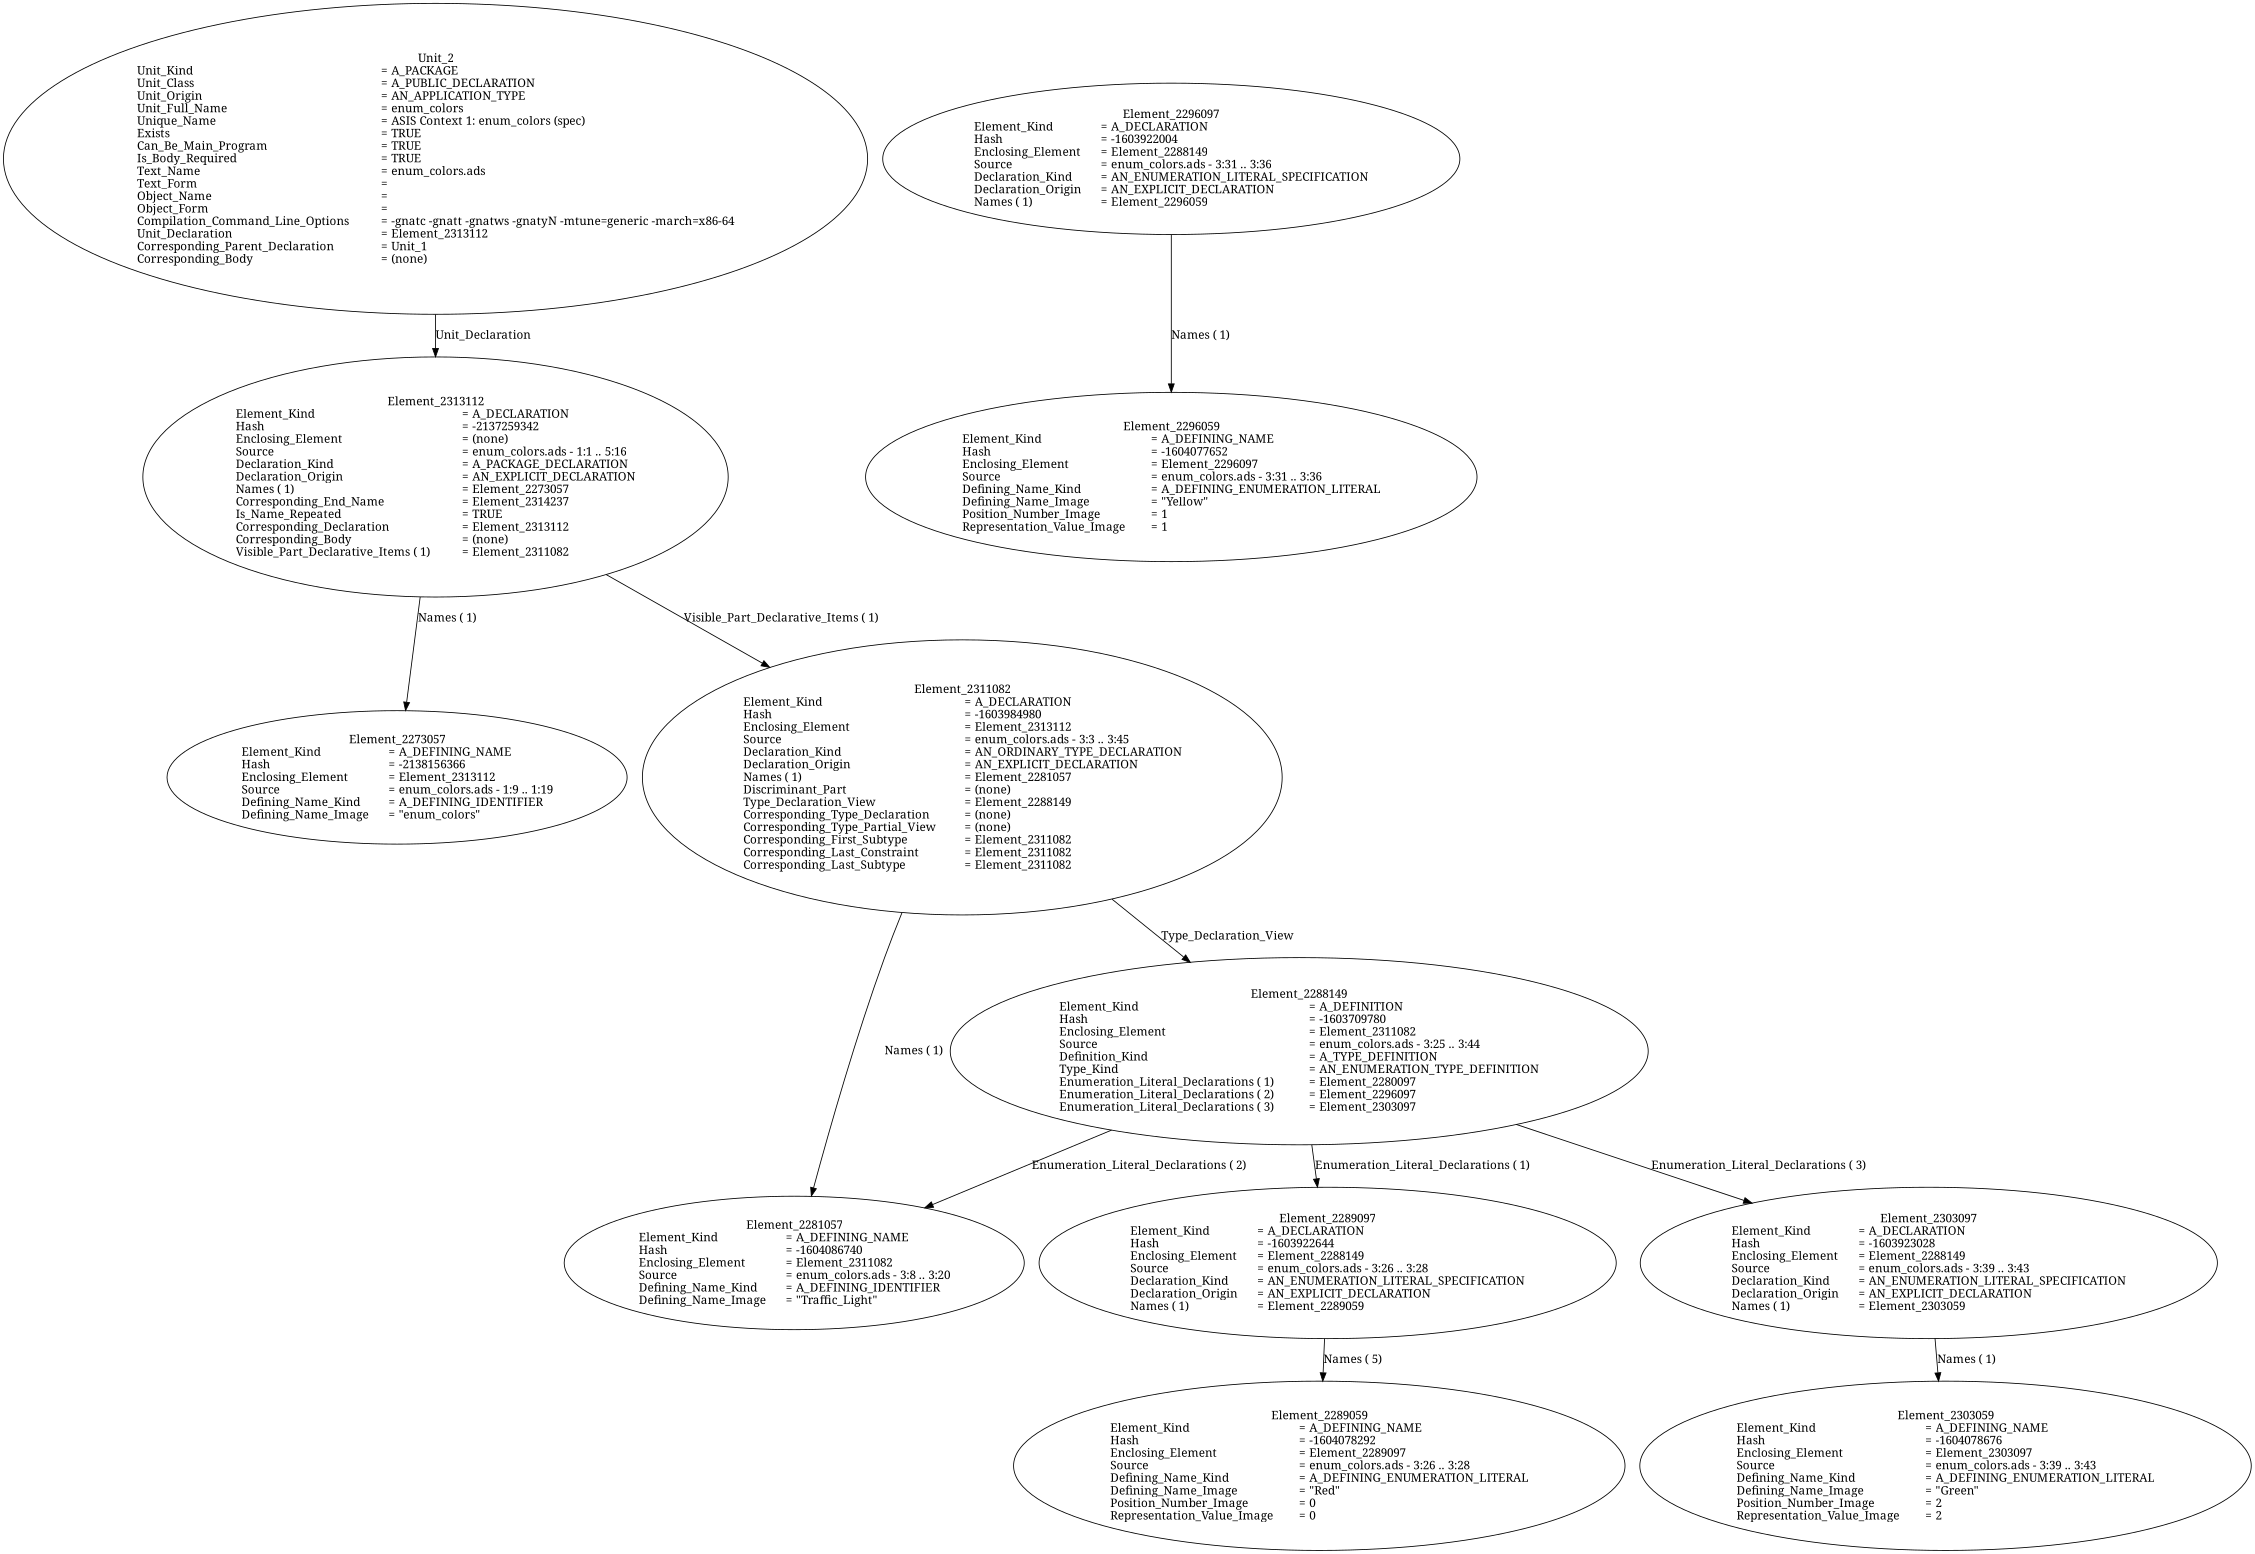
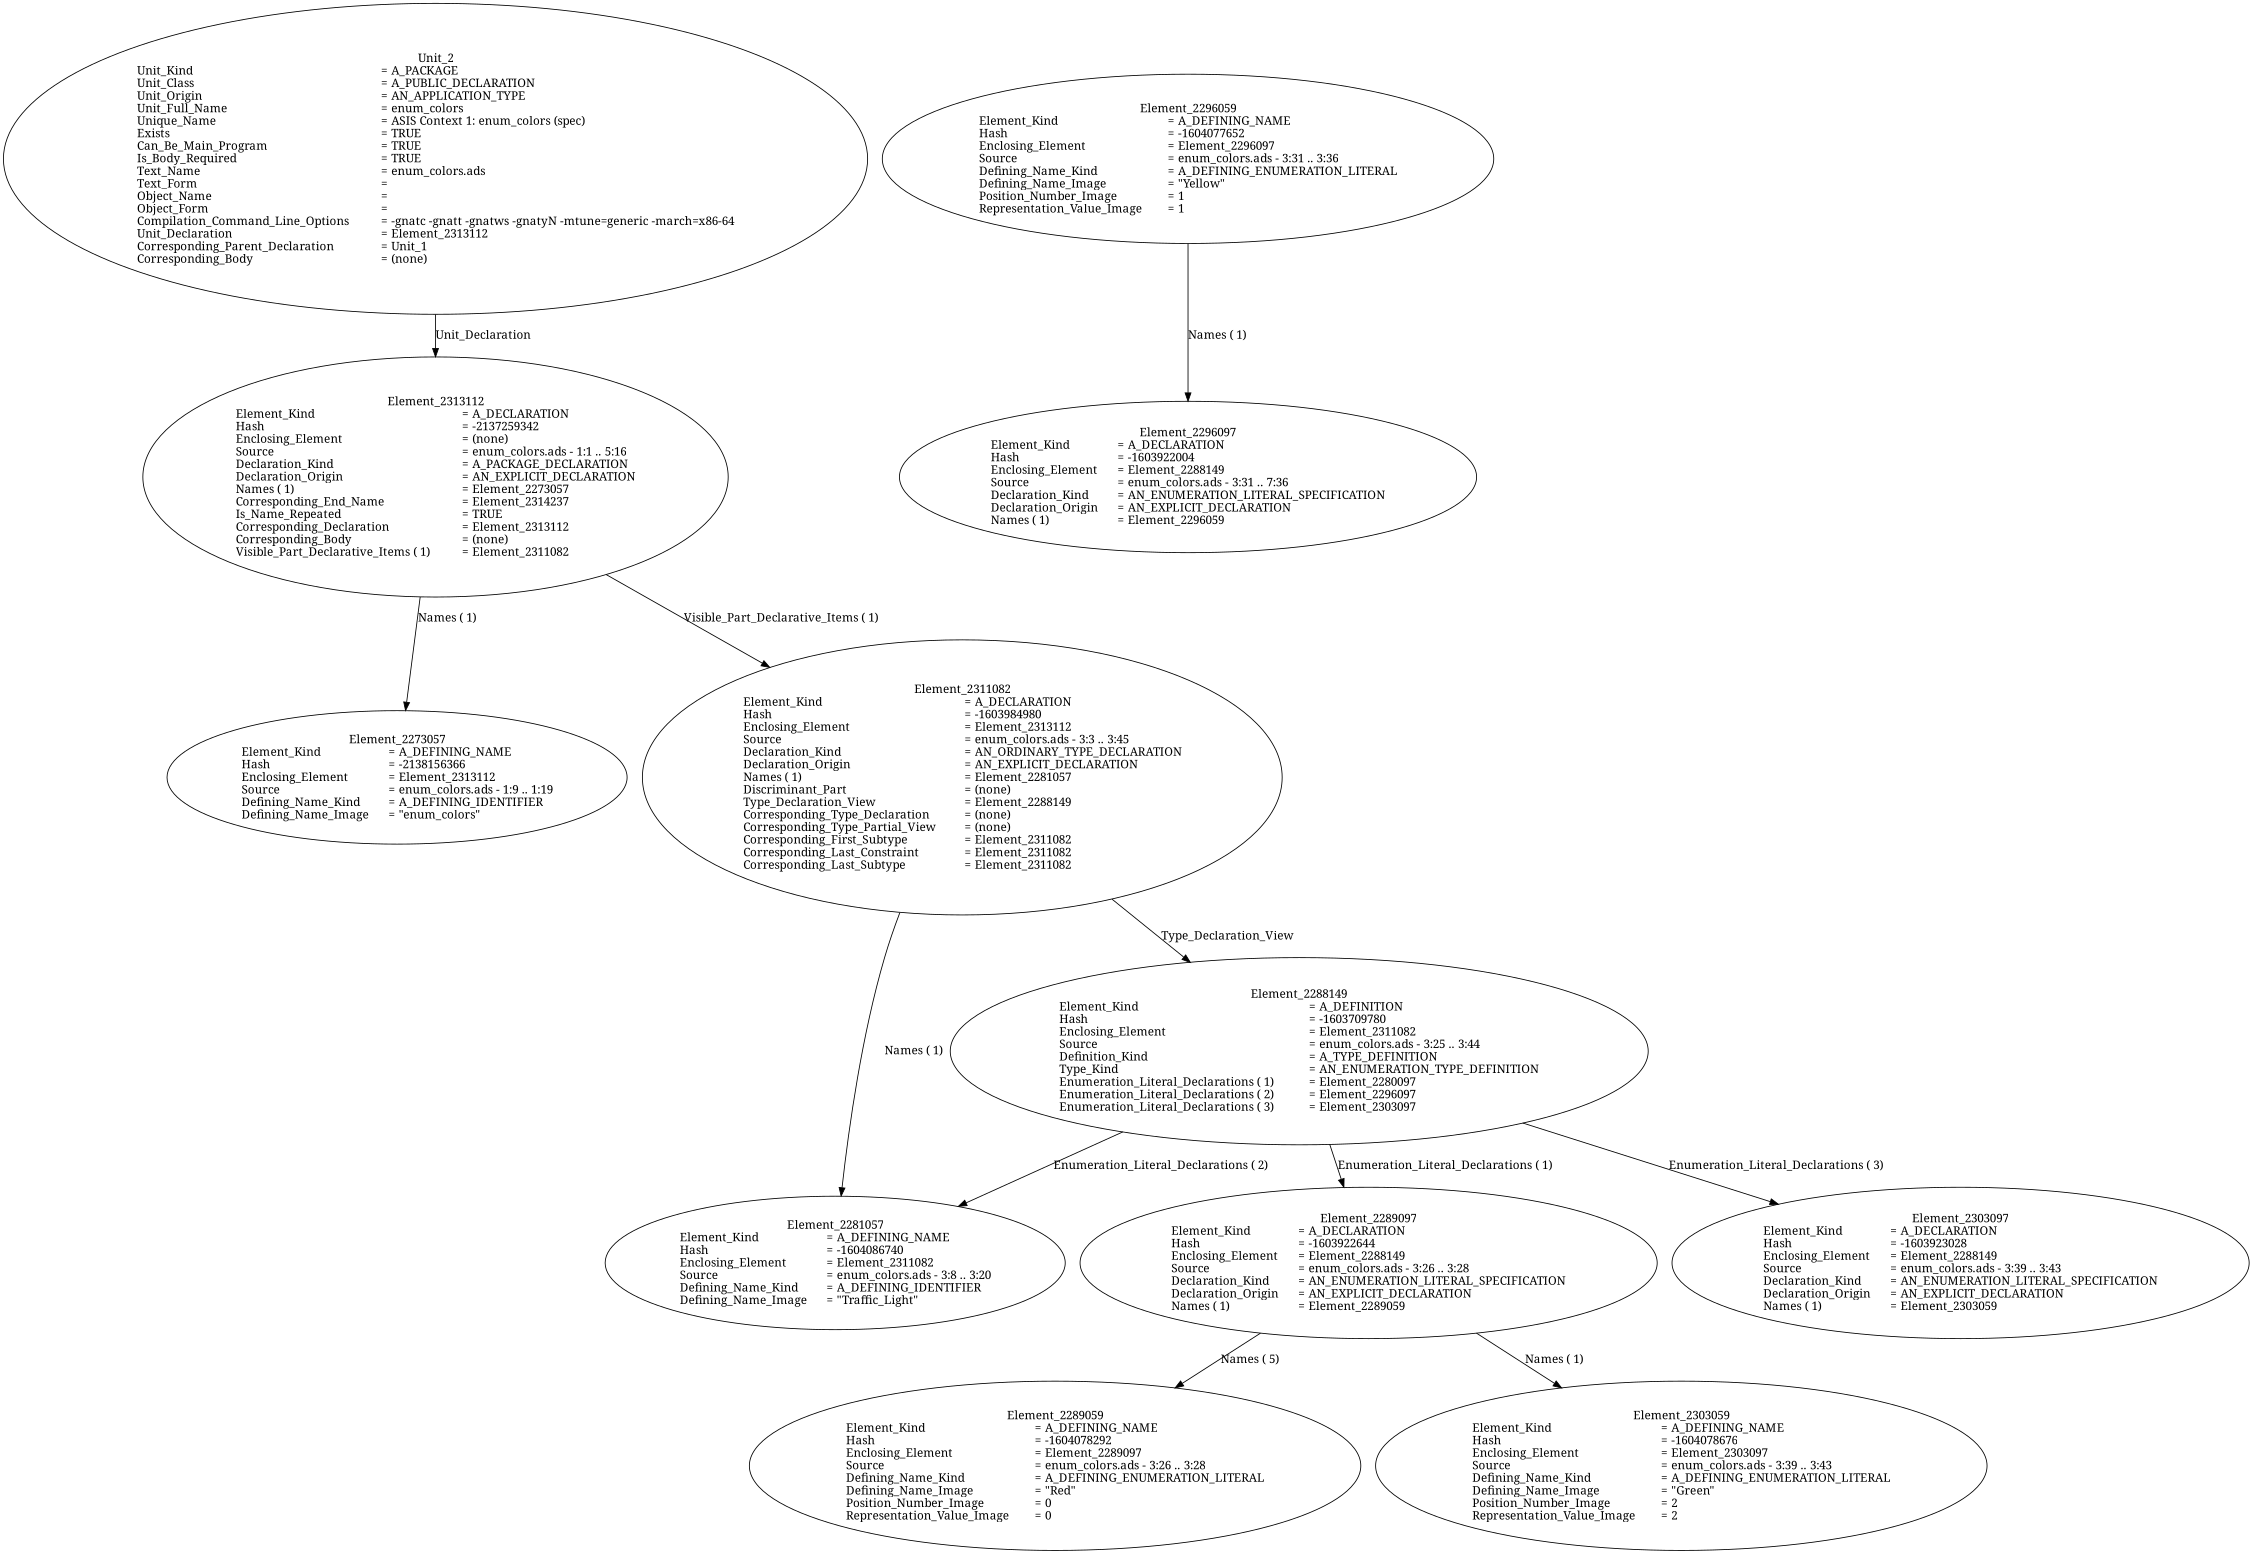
(1192, 165) -> (1209, 483)
(1171, 309) -> (1188, 318)
(1936, 1356) -> (1515, 1358)
